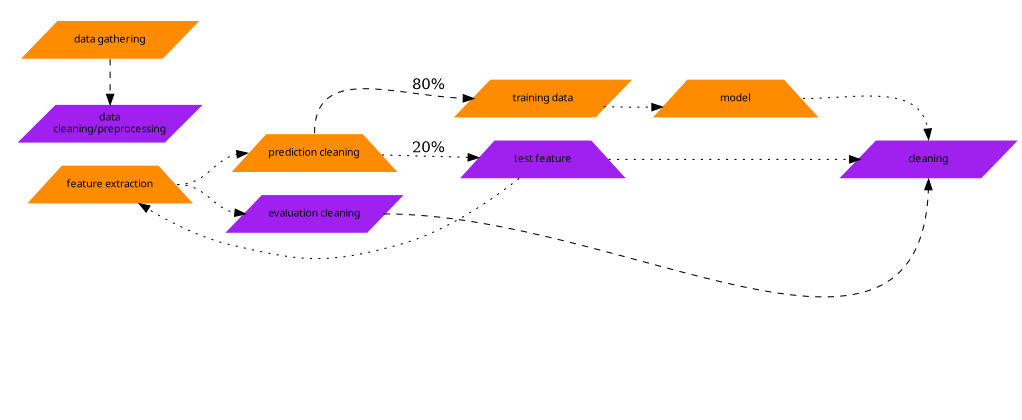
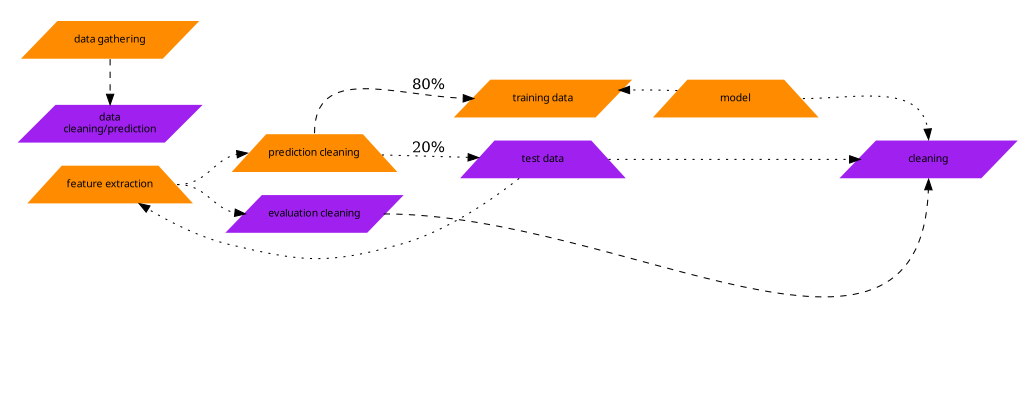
(628, 107) -> (653, 90)
(110, 124) -> (110, 124)
(543, 159) -> (543, 159)
